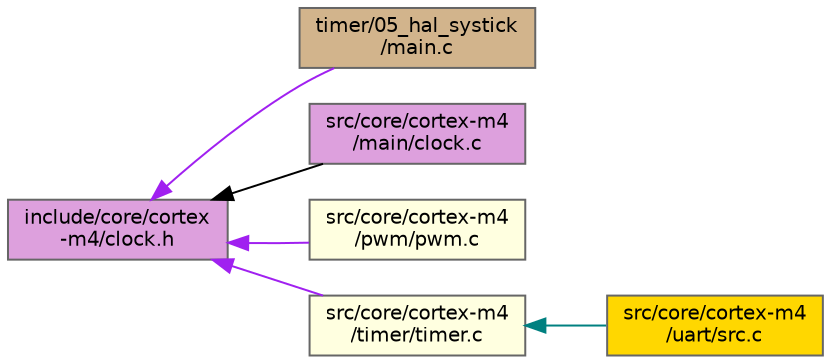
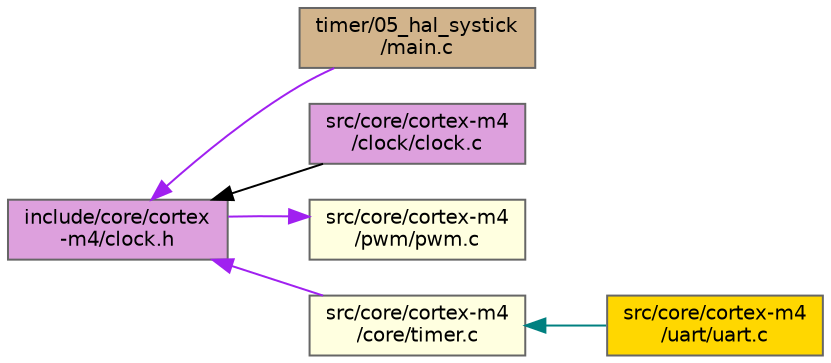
(417, 134) -> (417, 134)
(279, 243) -> (259, 216)
(417, 326) -> (417, 326)
(715, 326) -> (715, 326)
